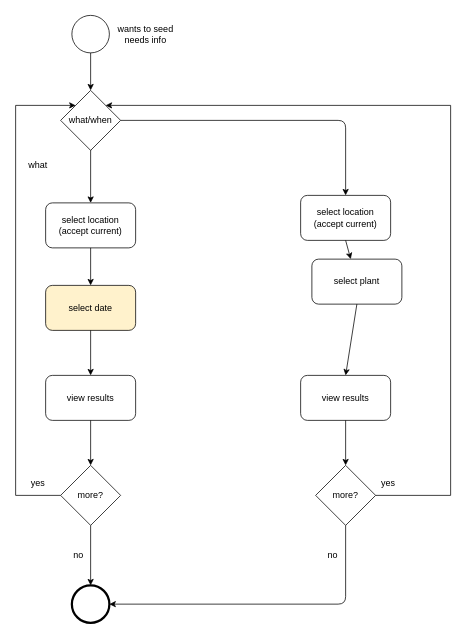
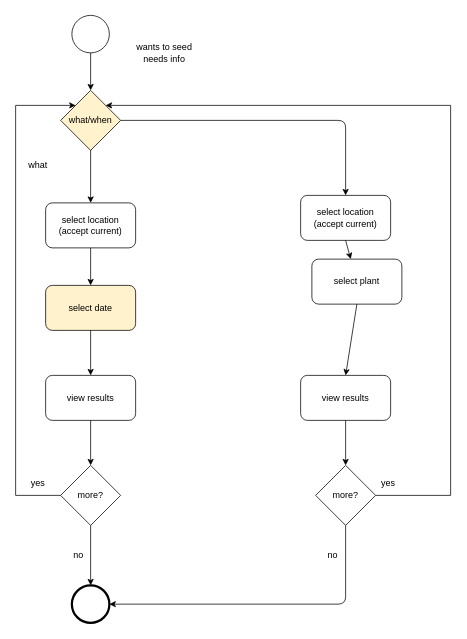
(146, 34) -> (164, 53)
(90, 120) -> (90, 120)
